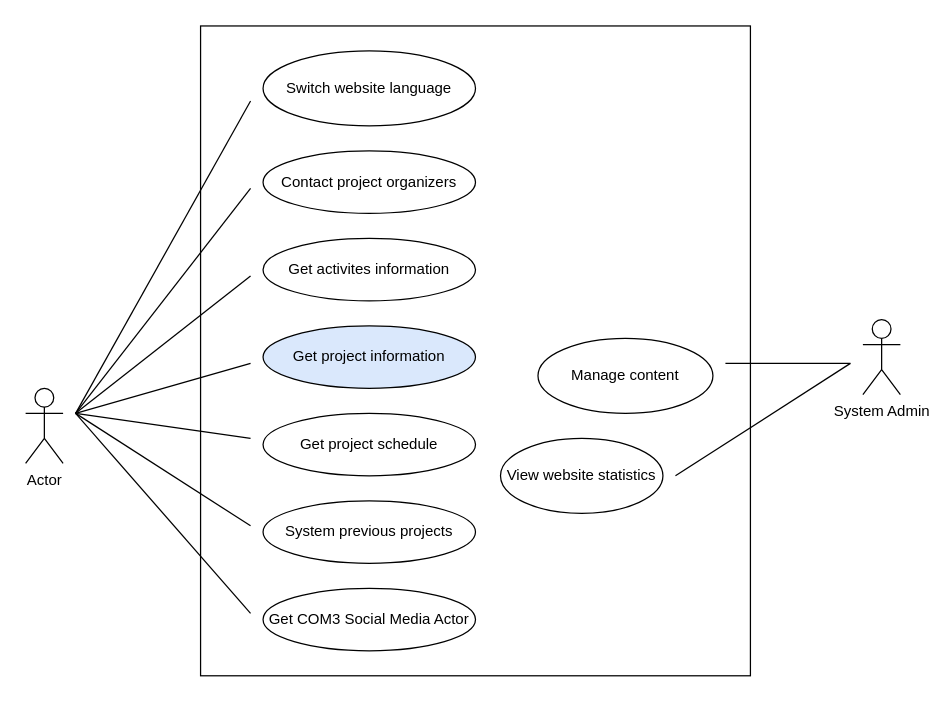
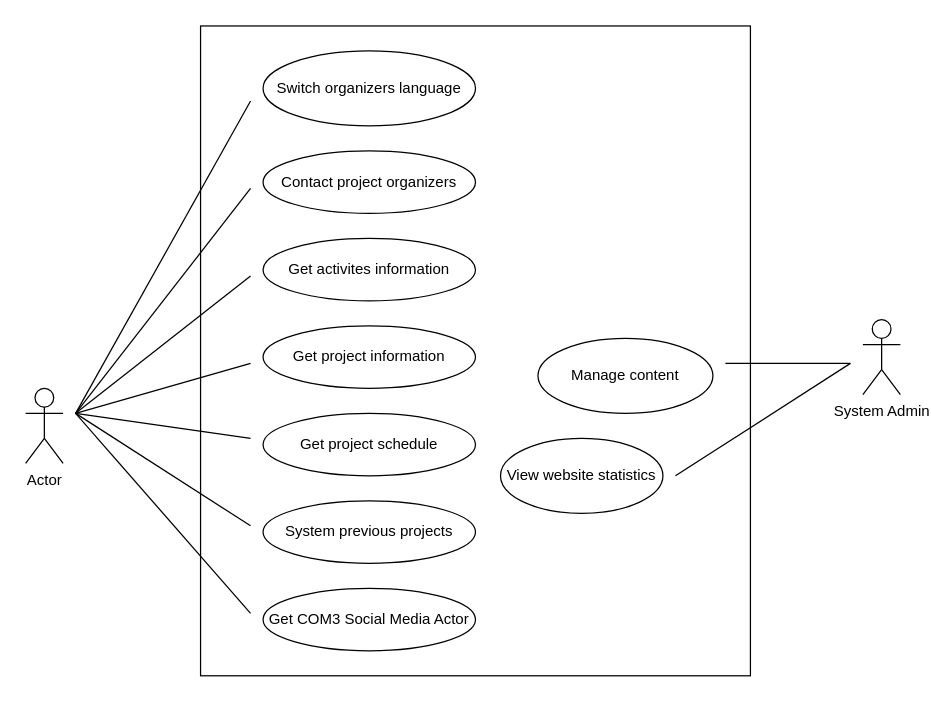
(369, 88) -> (369, 88)
(369, 357) -> (369, 357)
